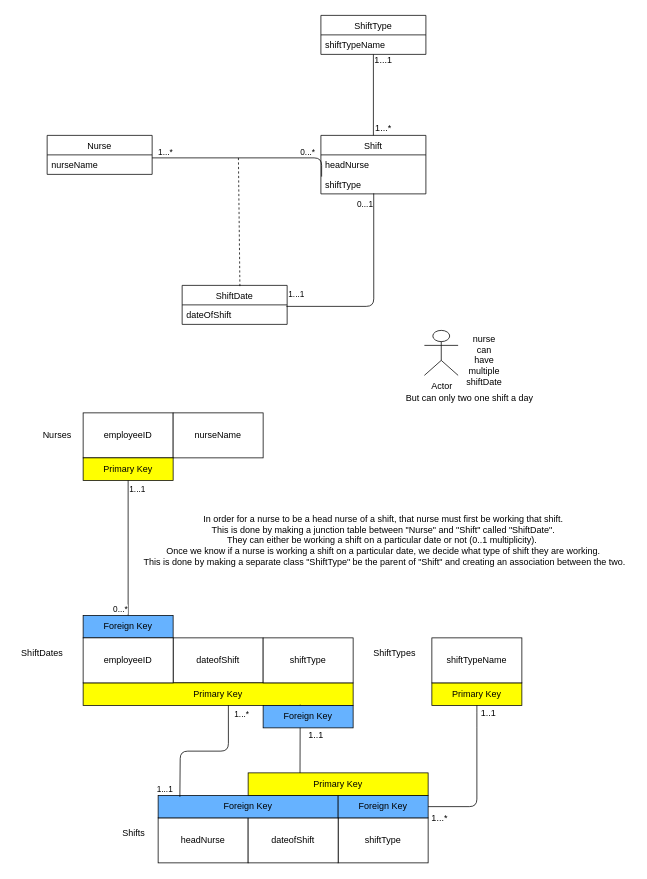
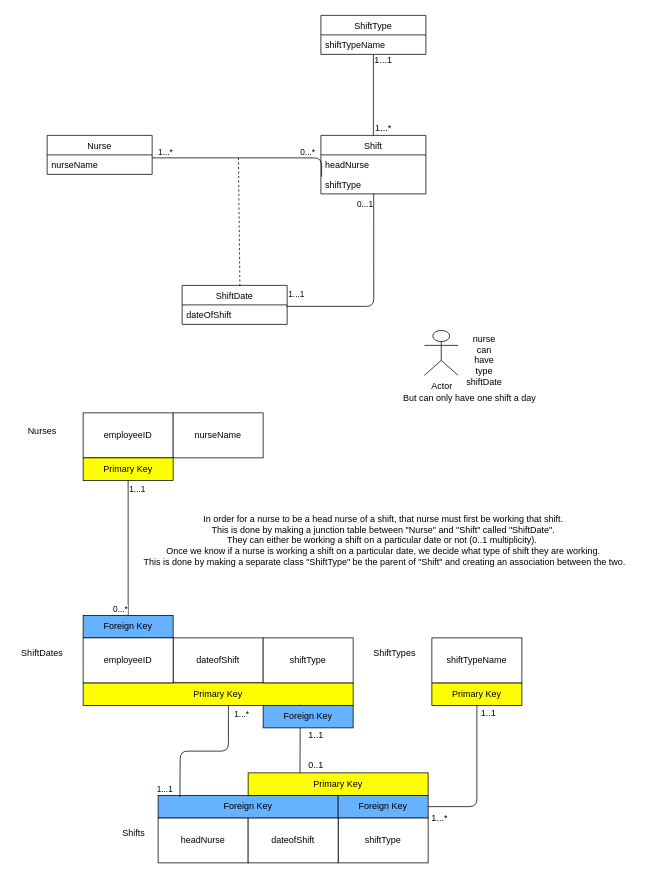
(484, 360) -> (484, 360)
(470, 398) -> (470, 398)
(57, 435) -> (42, 432)
none -> (315, 765)
